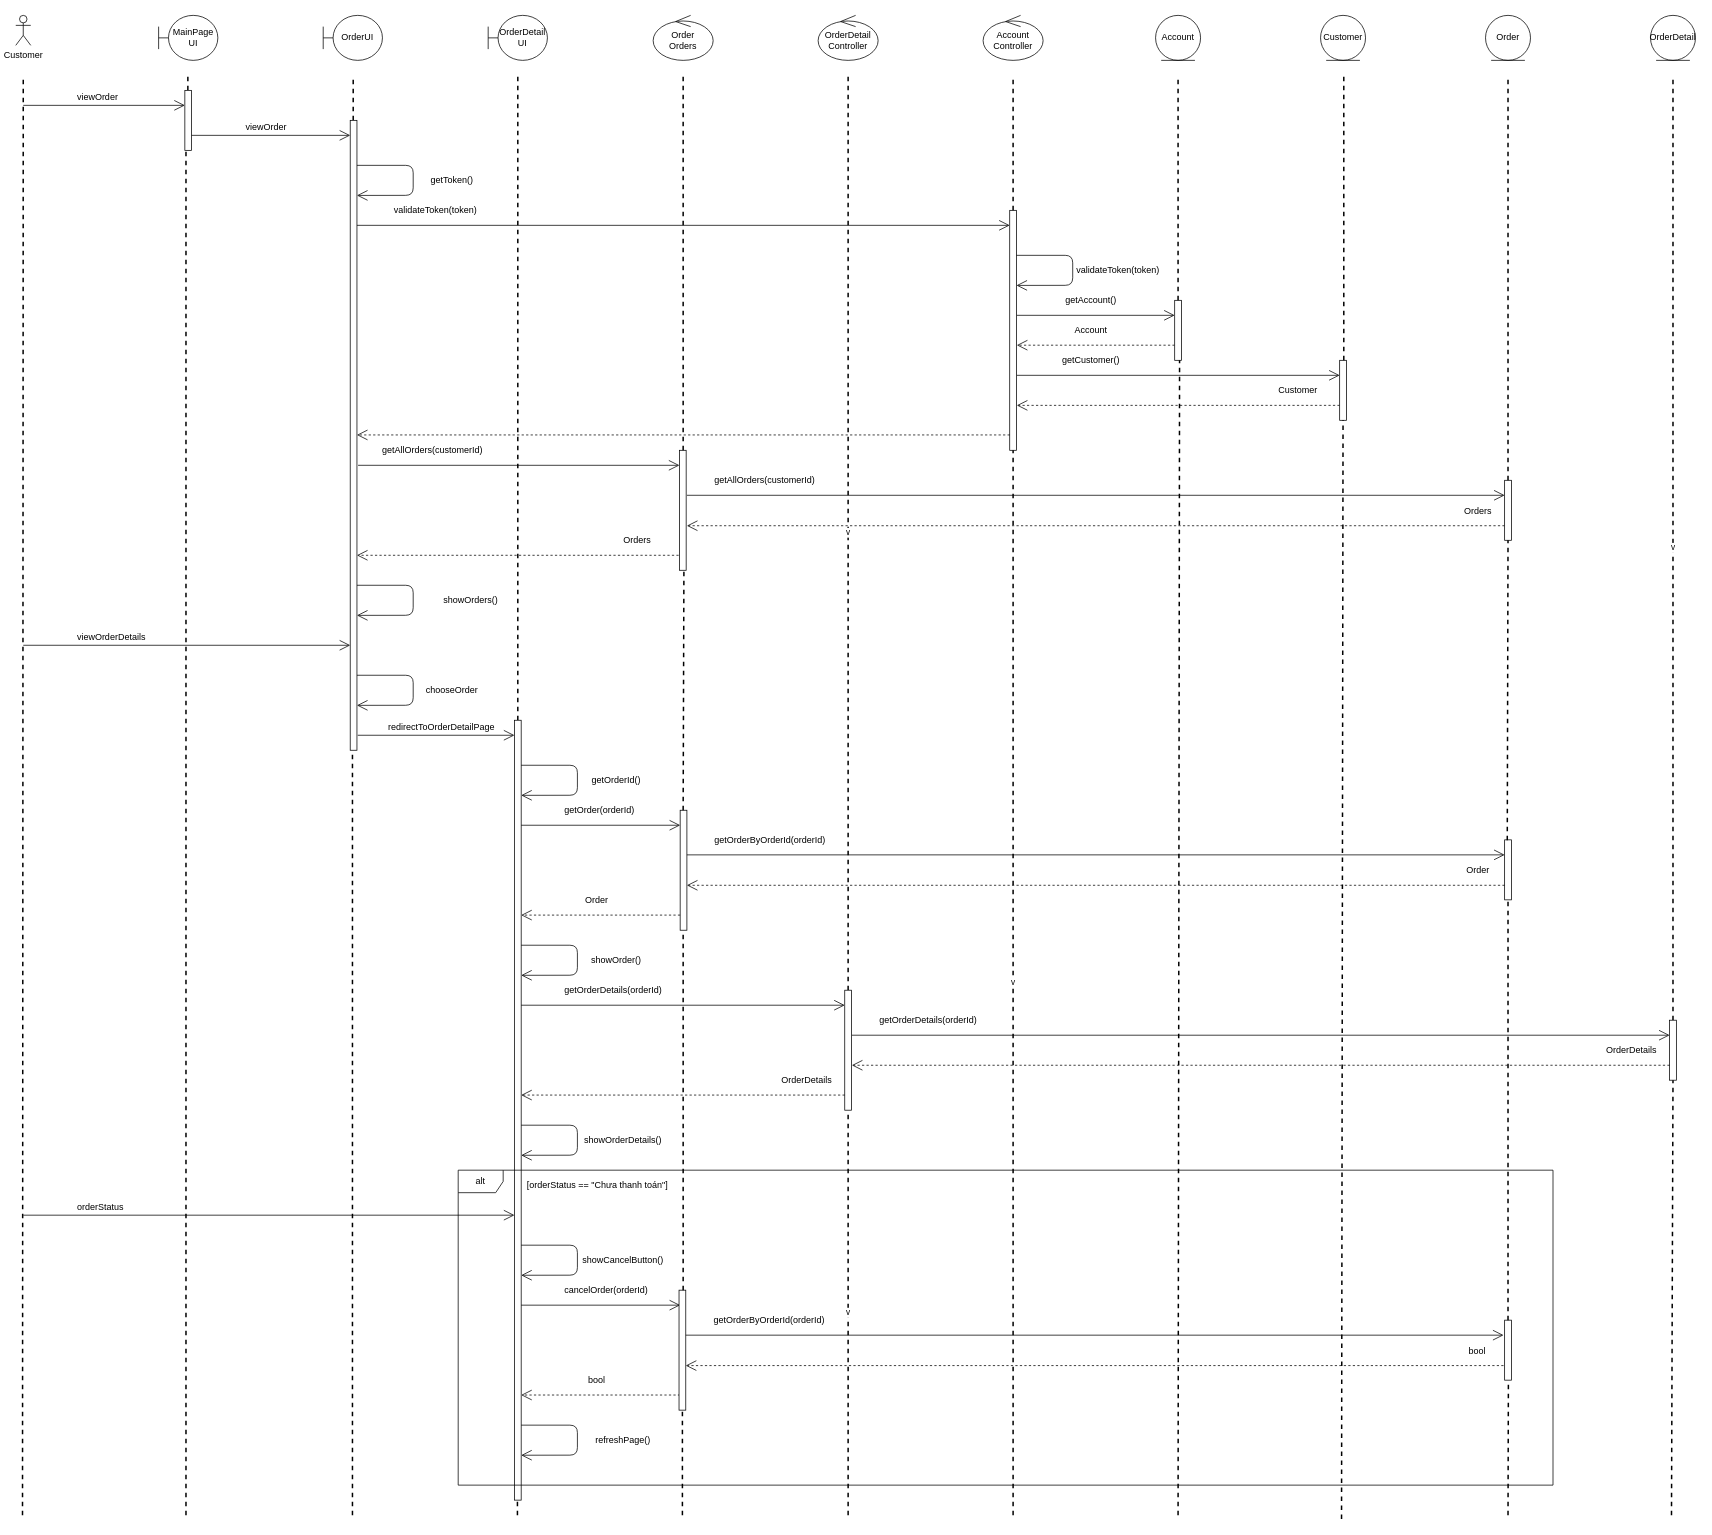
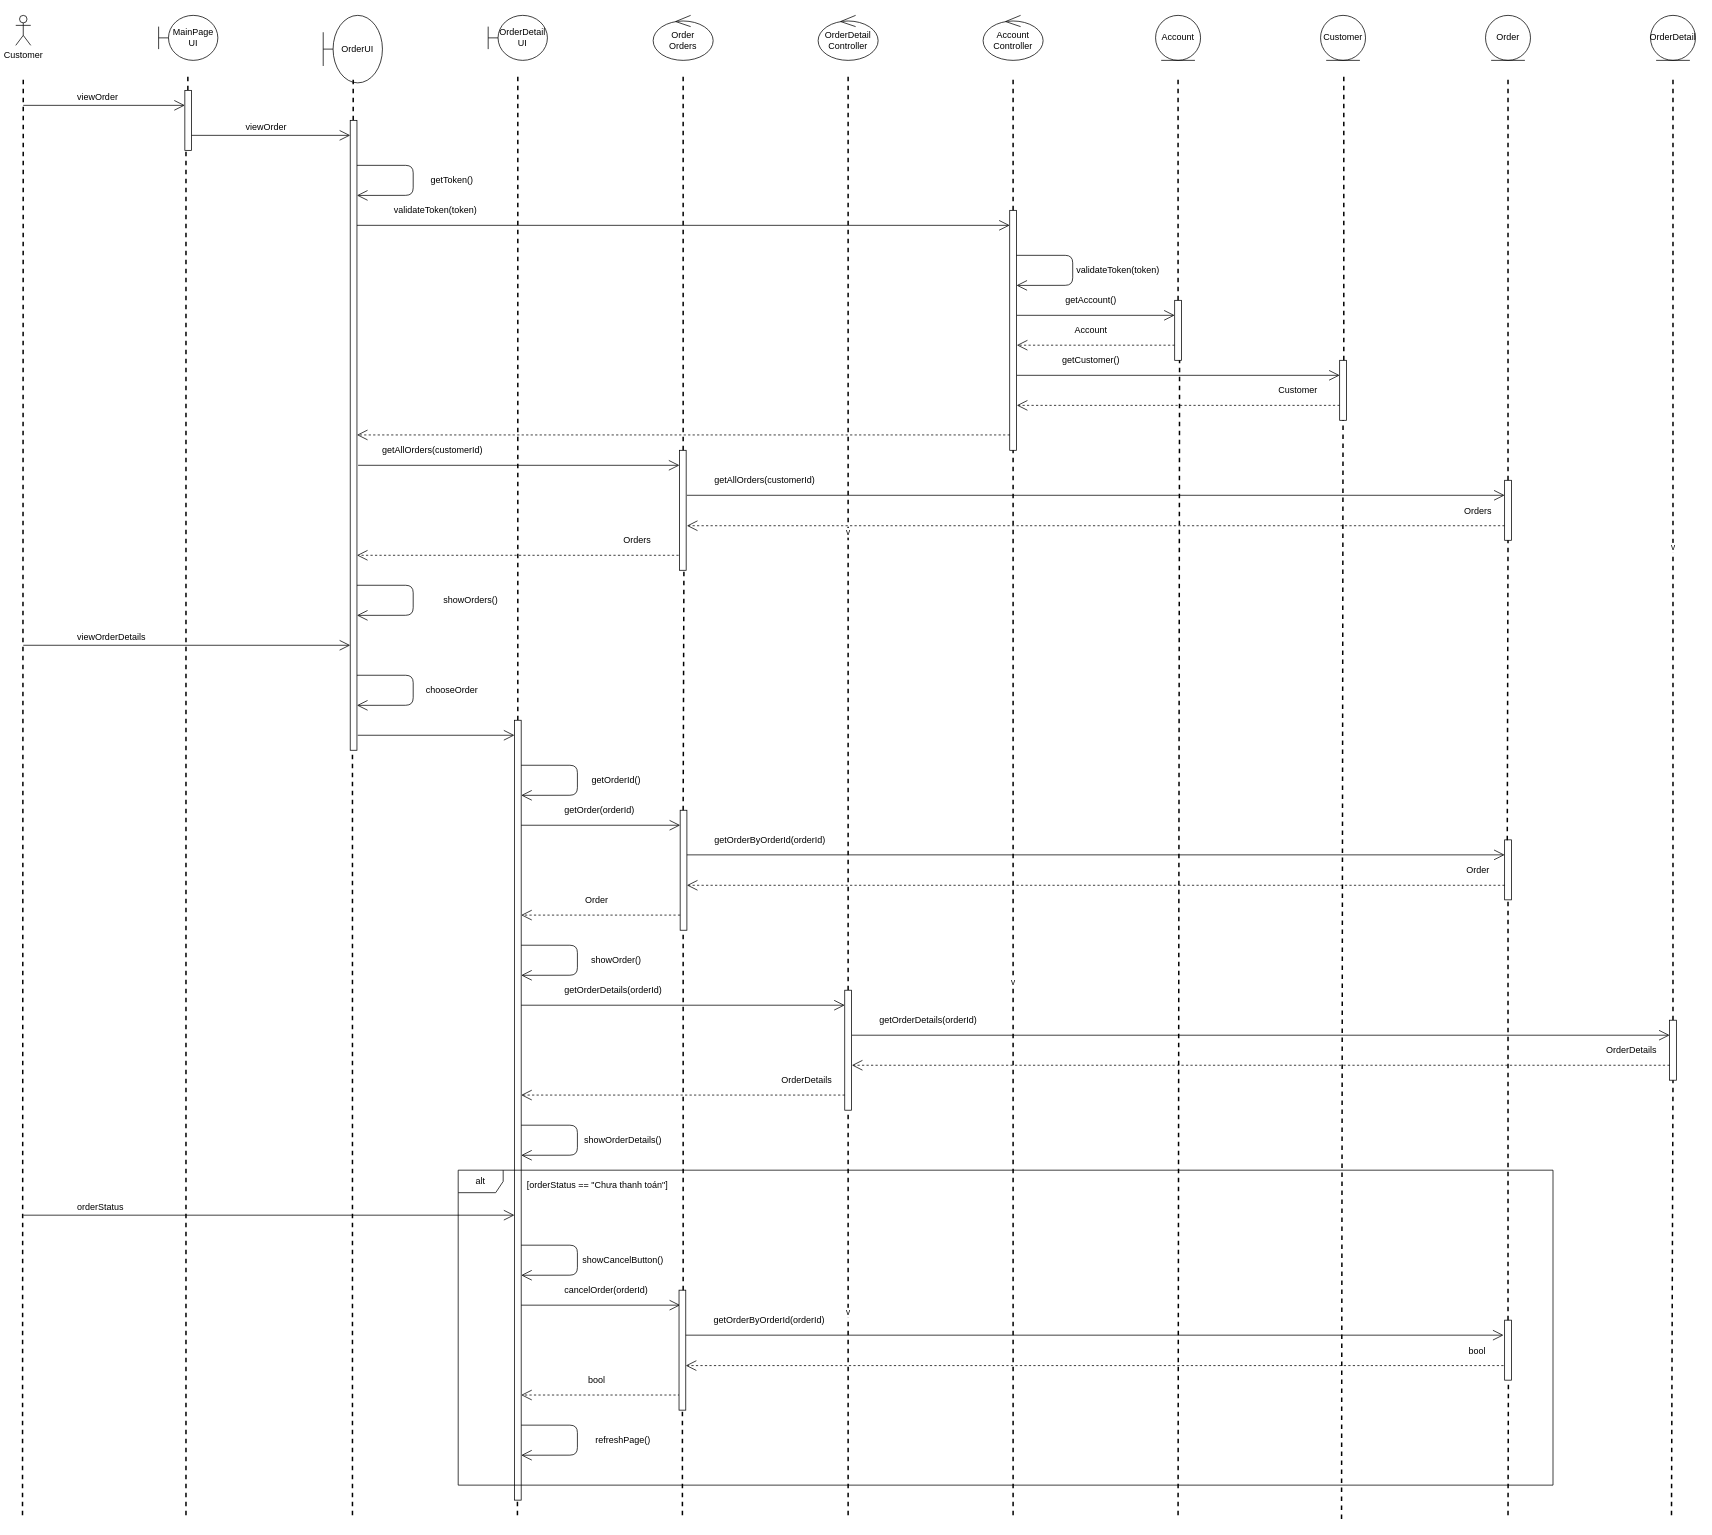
(353, 38) -> (353, 49)
(447, 728) -> none
